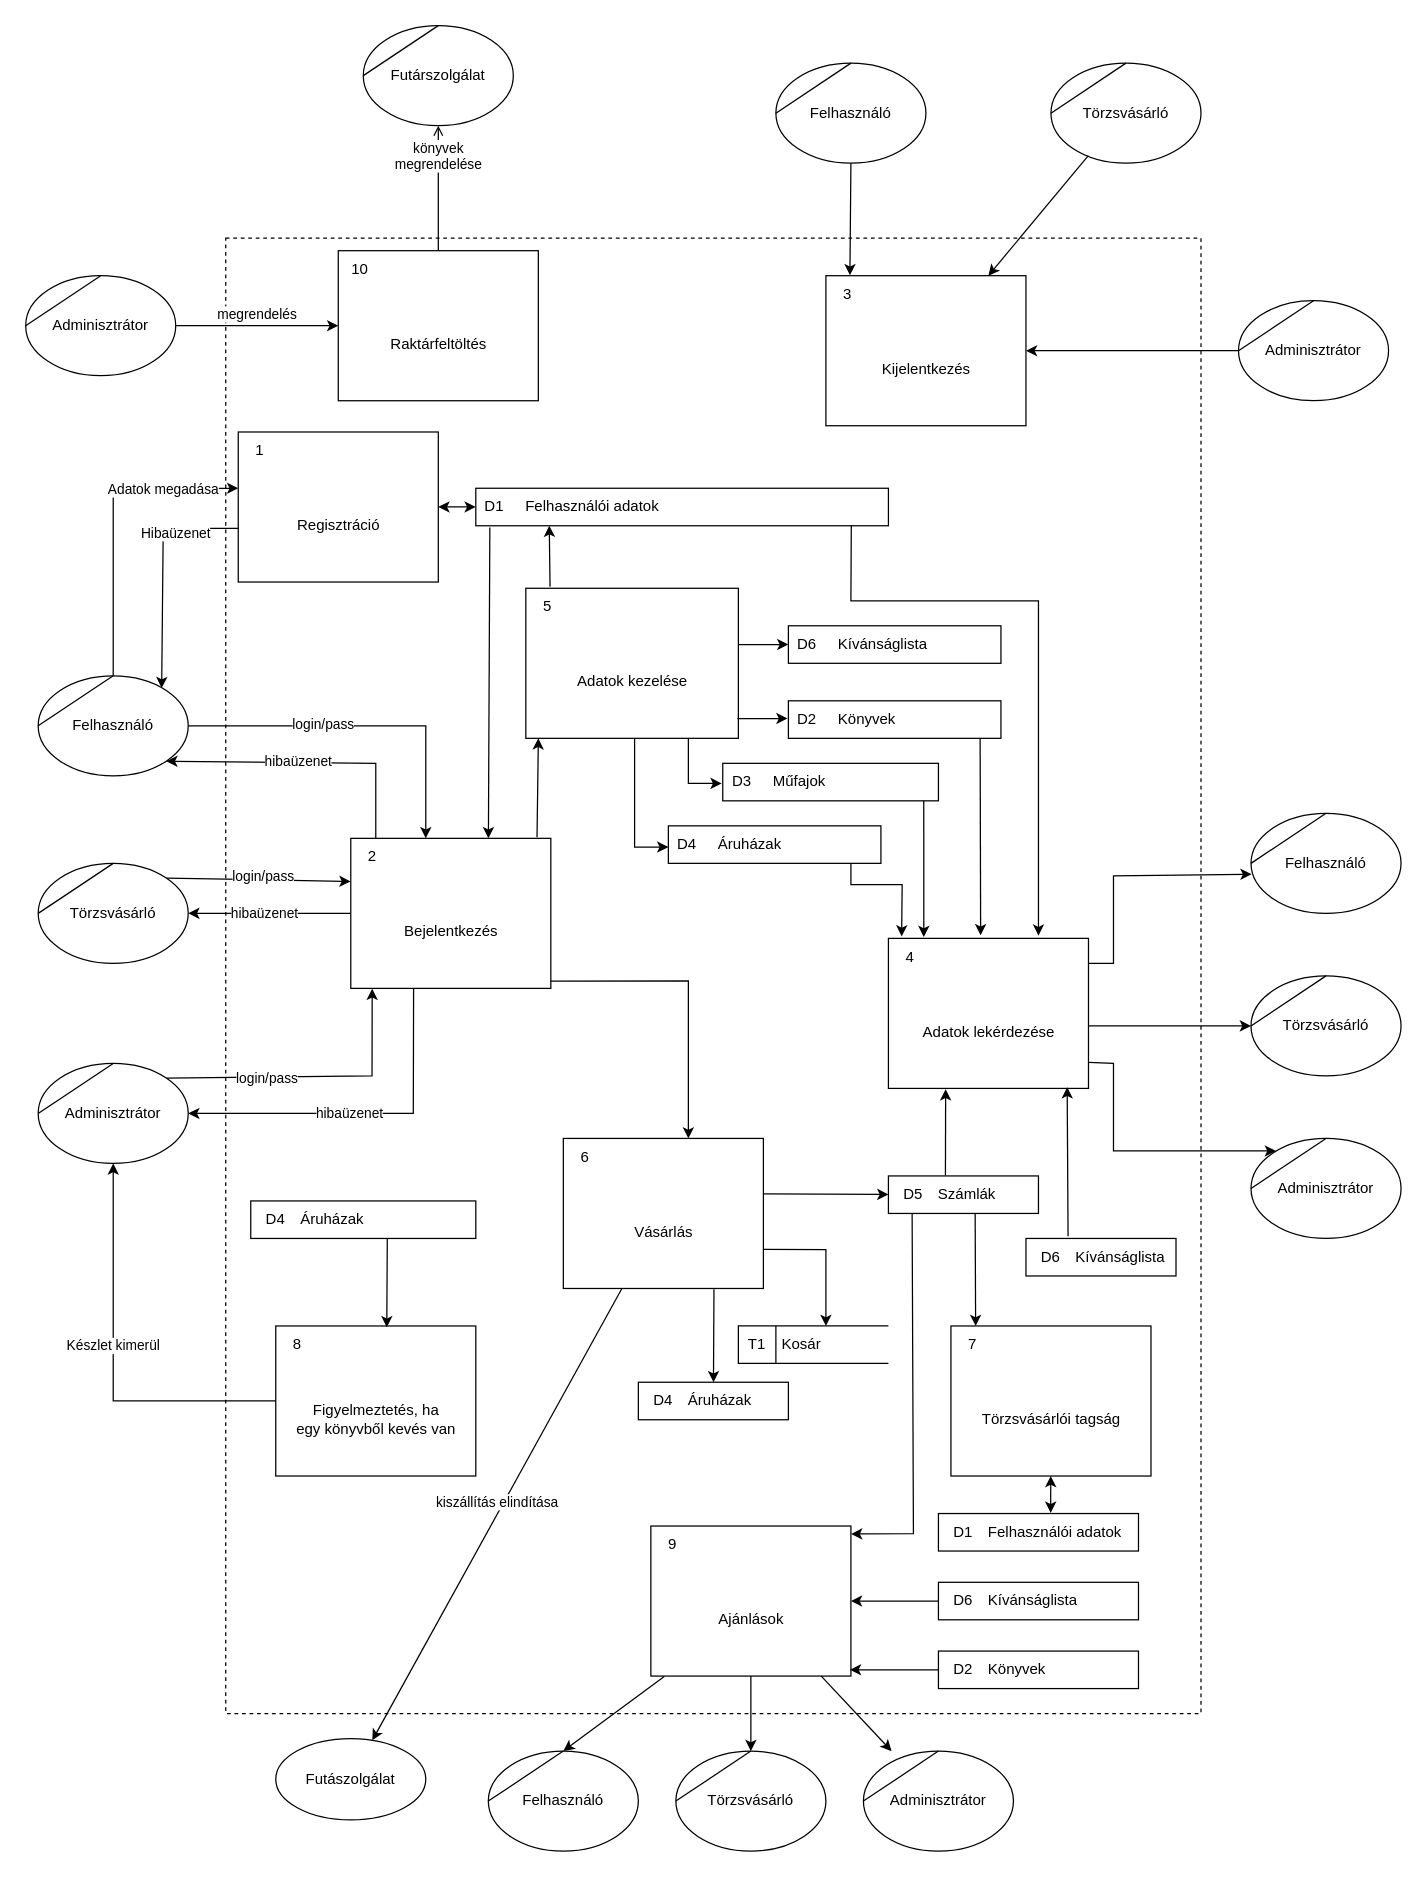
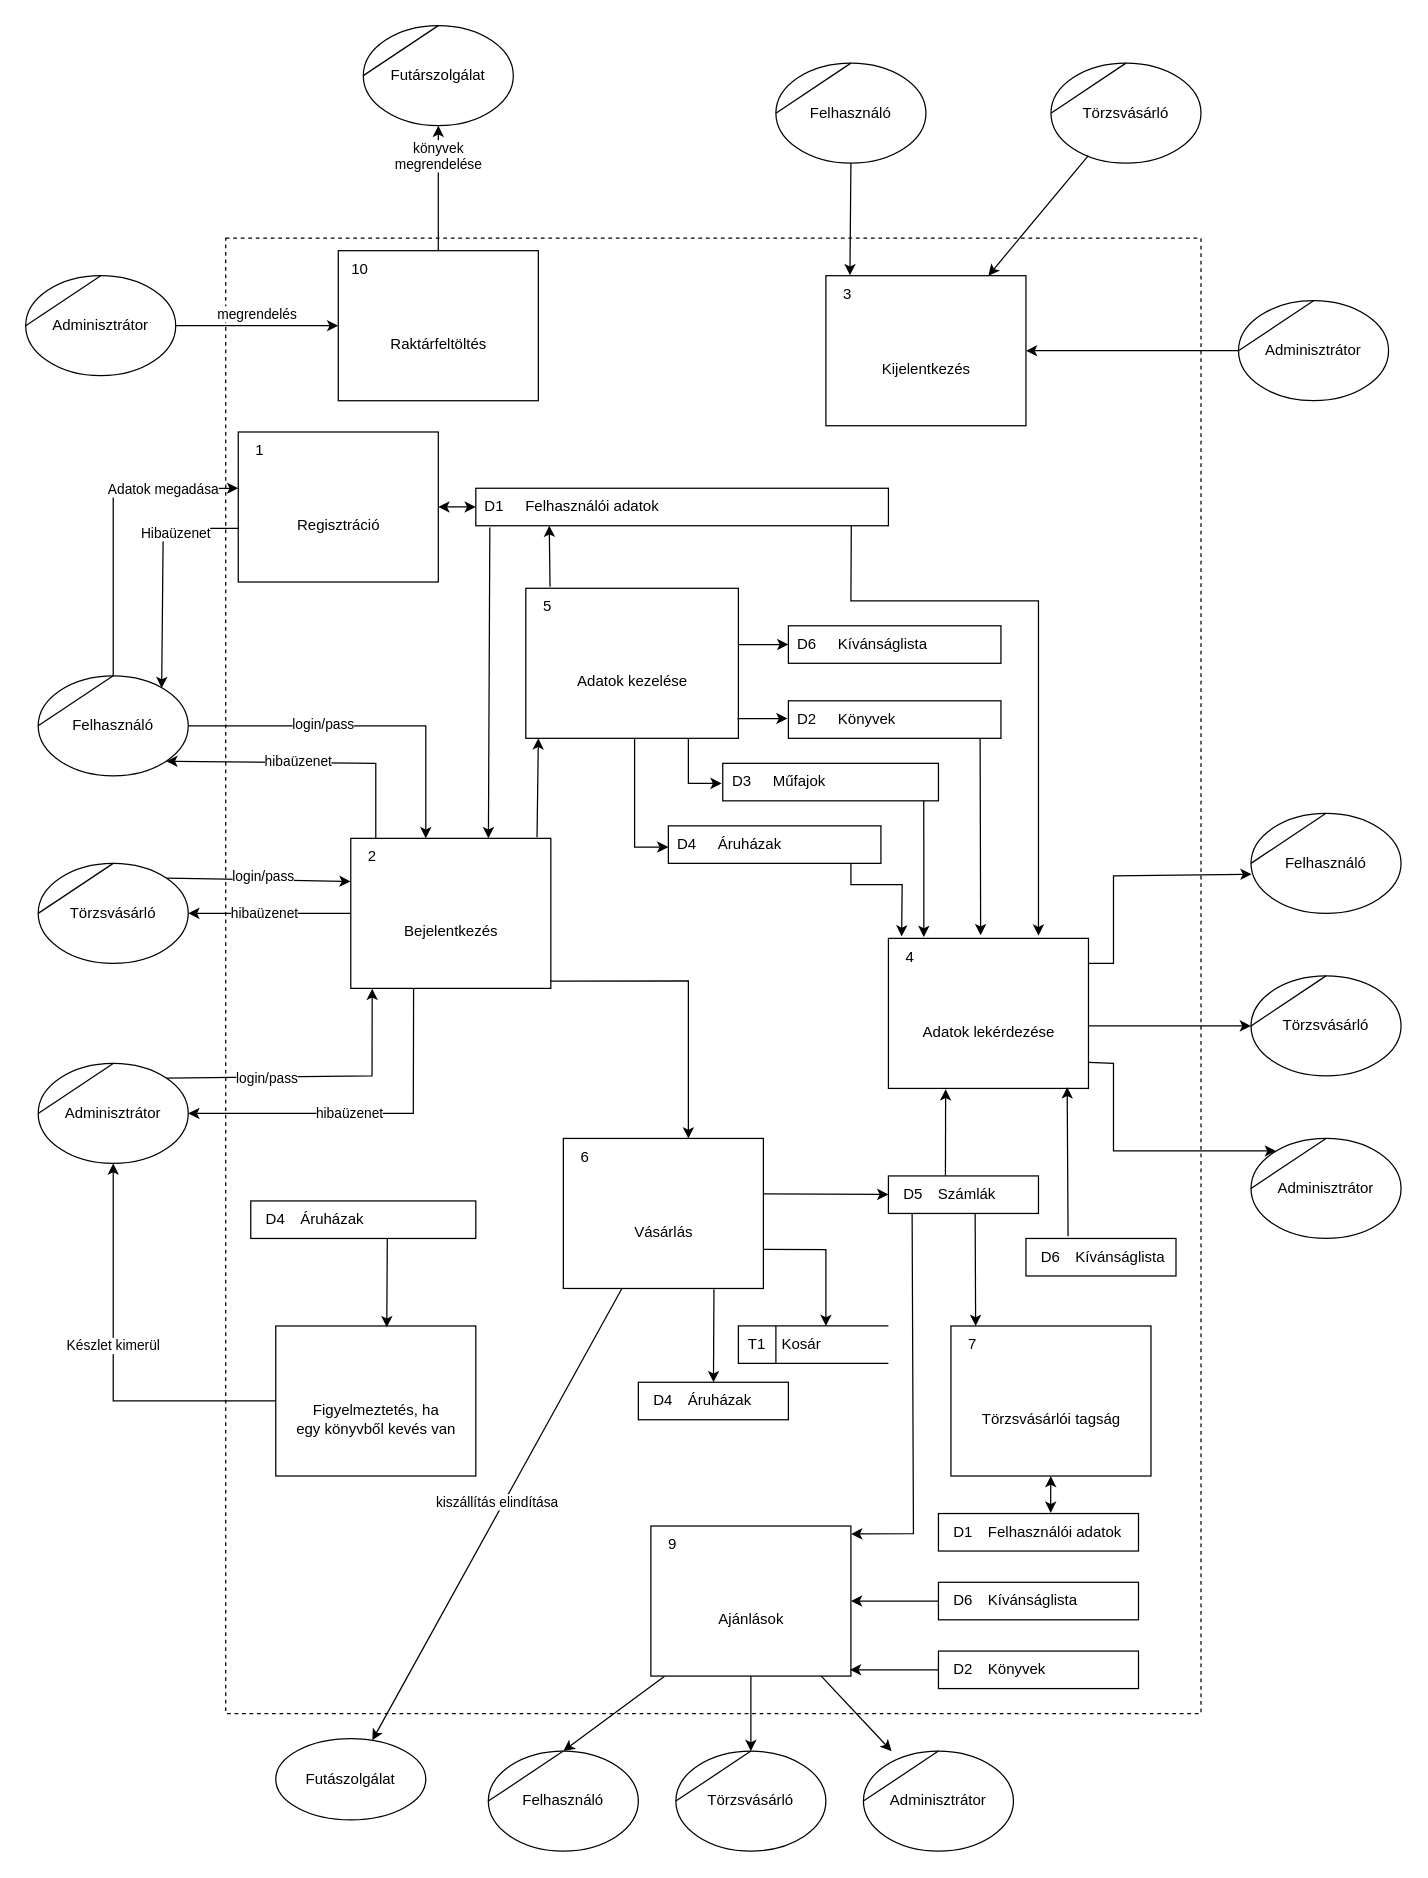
(438, 132) -> (438, 135)
(298, 1344) -> none
